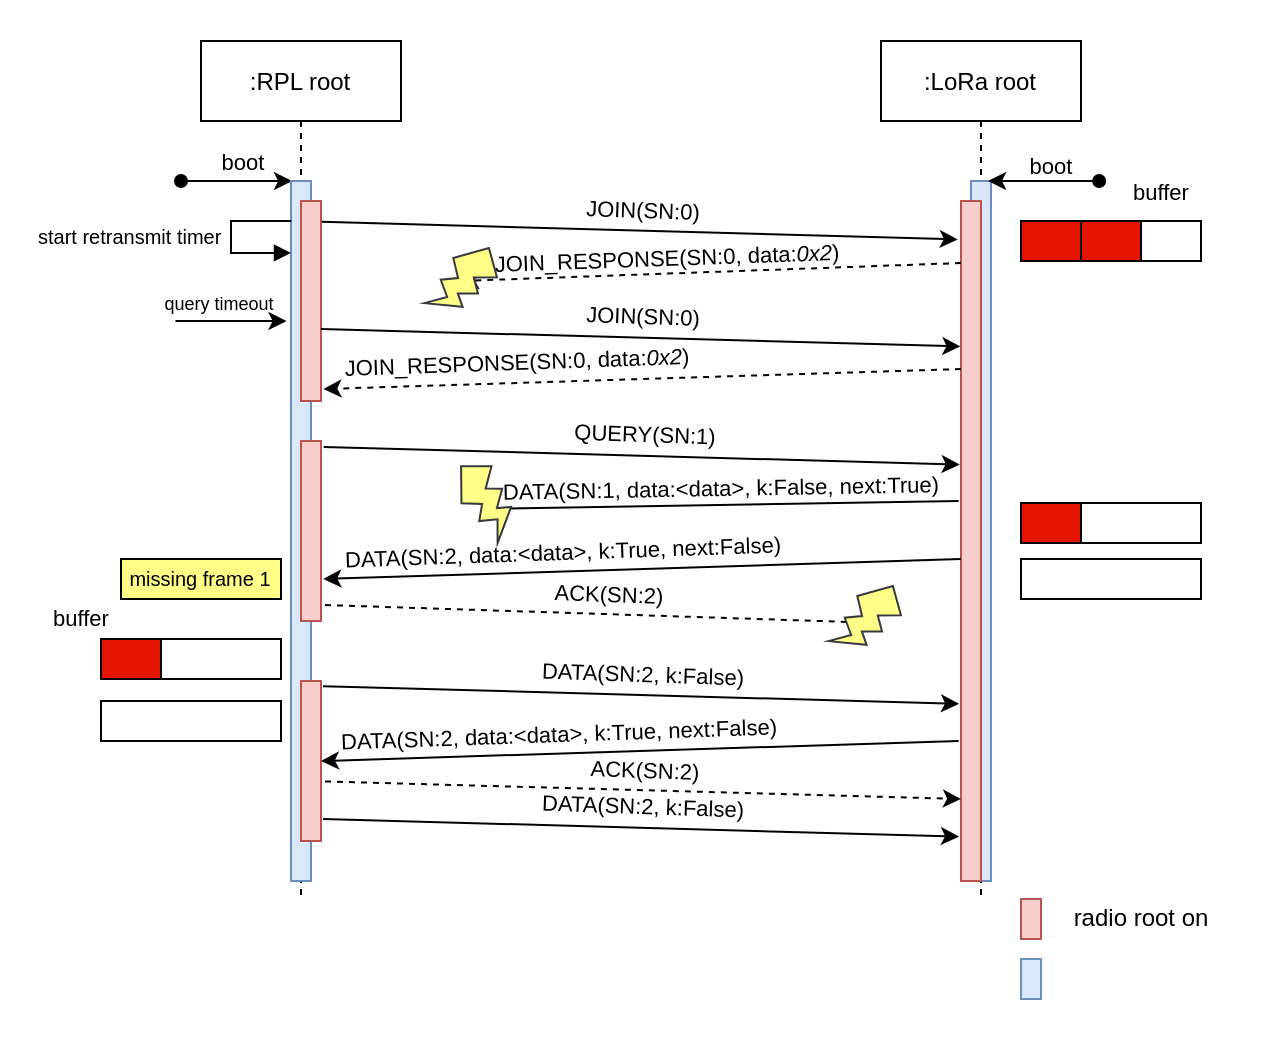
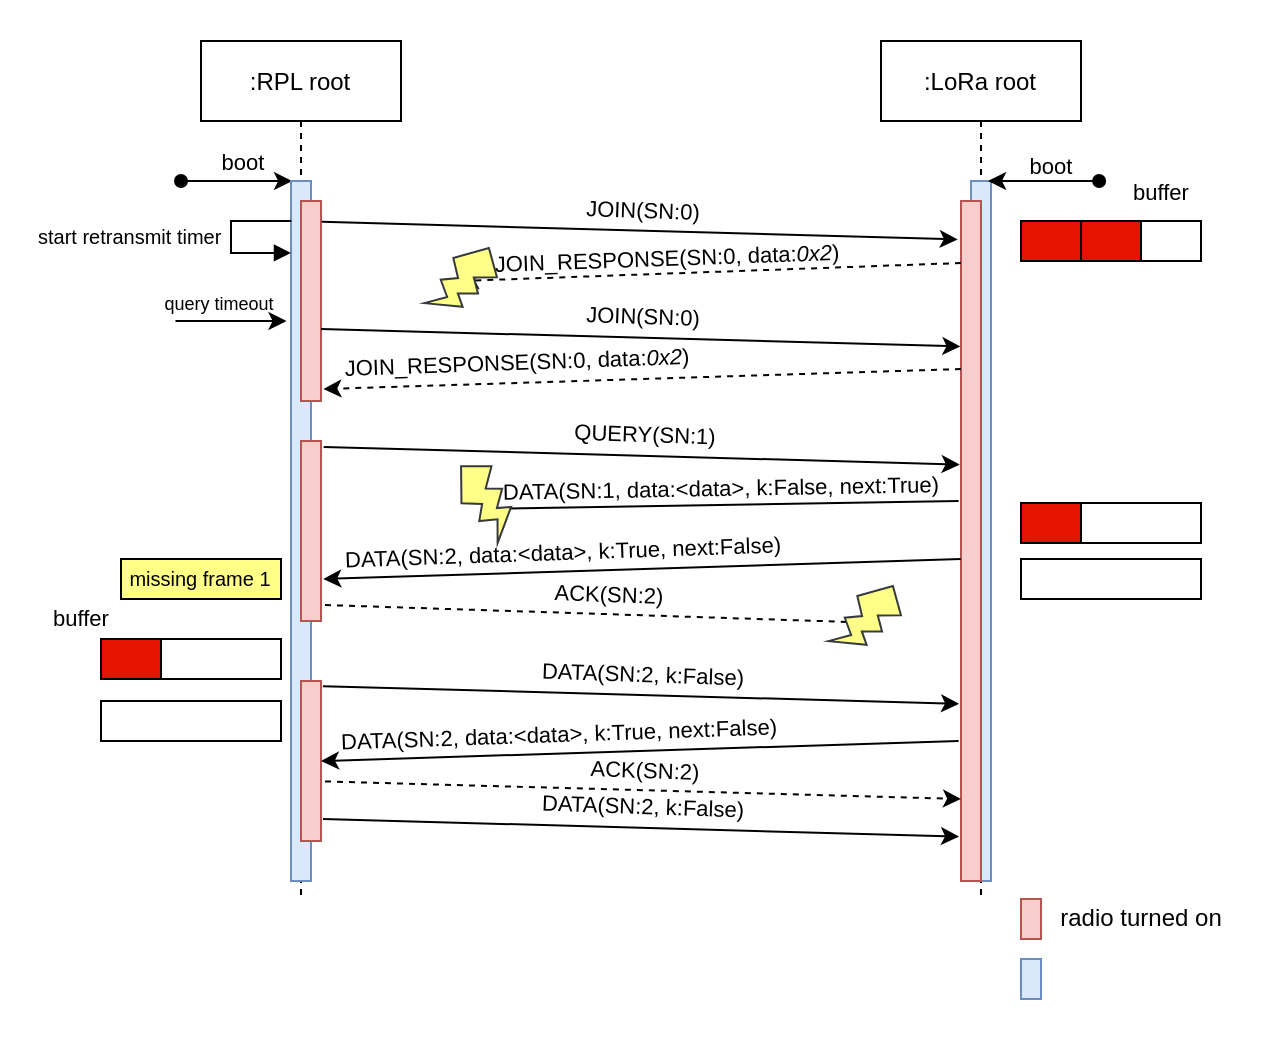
(1142, 919) -> (1142, 919)
